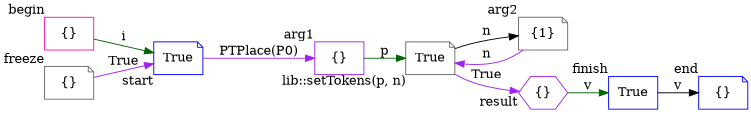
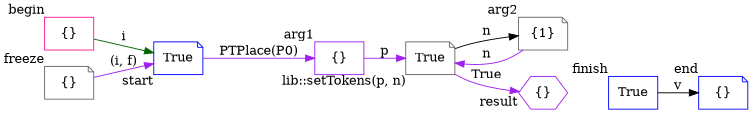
(380, 58) -> (380, 58)
(124, 61) -> (124, 61)
(584, 93) -> none
